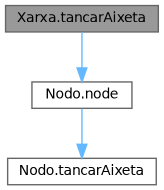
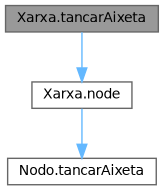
(82, 95) -> (82, 95)
